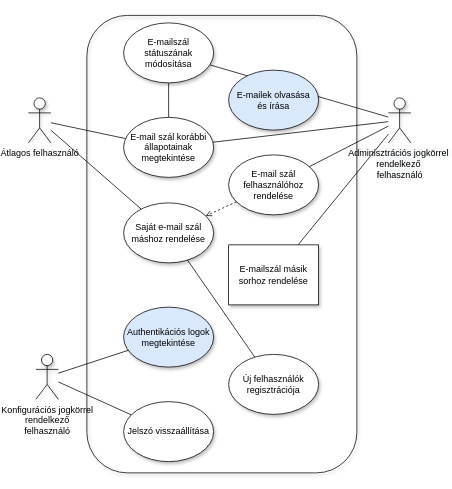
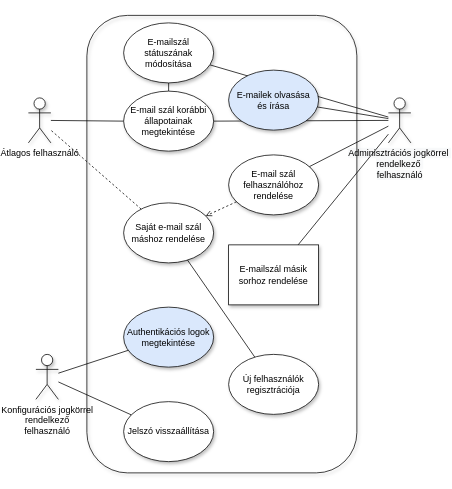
none -> (352, 113)
(168, 147) -> (168, 121)
(95, 169) -> (95, 169)
